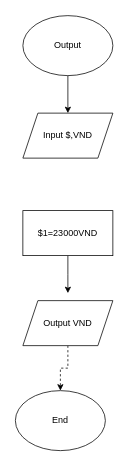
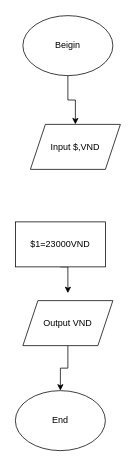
(68, 45) -> (68, 45)
(68, 135) -> (75, 147)
(68, 233) -> (60, 244)
(68, 368) -> (68, 368)
